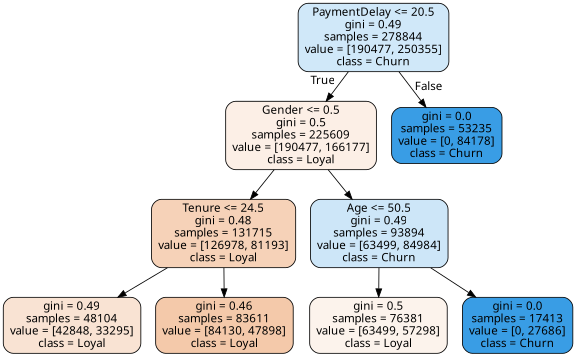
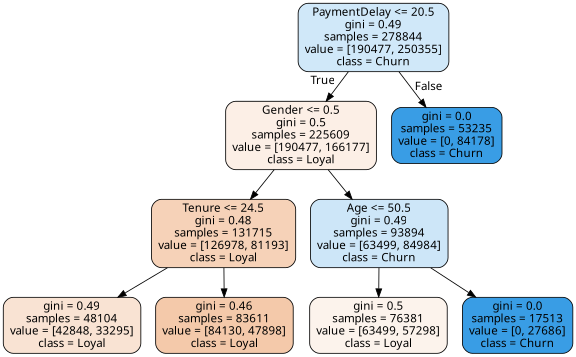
(518, 325) -> (518, 325)
